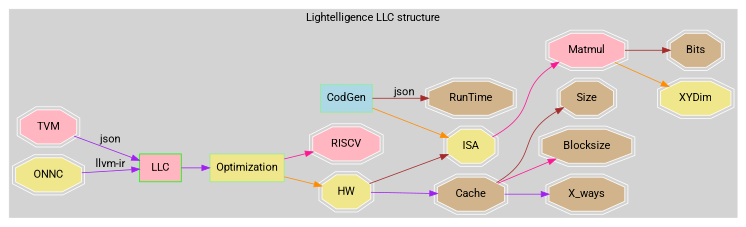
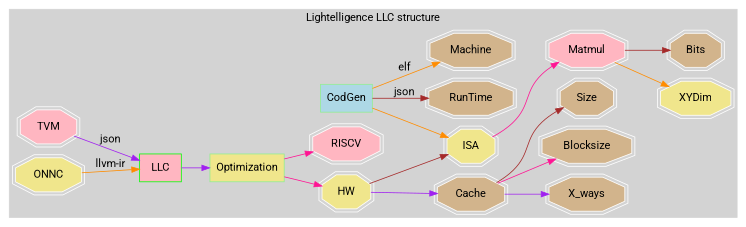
none -> (471, 50)
(107, 171) -> (107, 171)
(299, 180) -> (299, 180)
